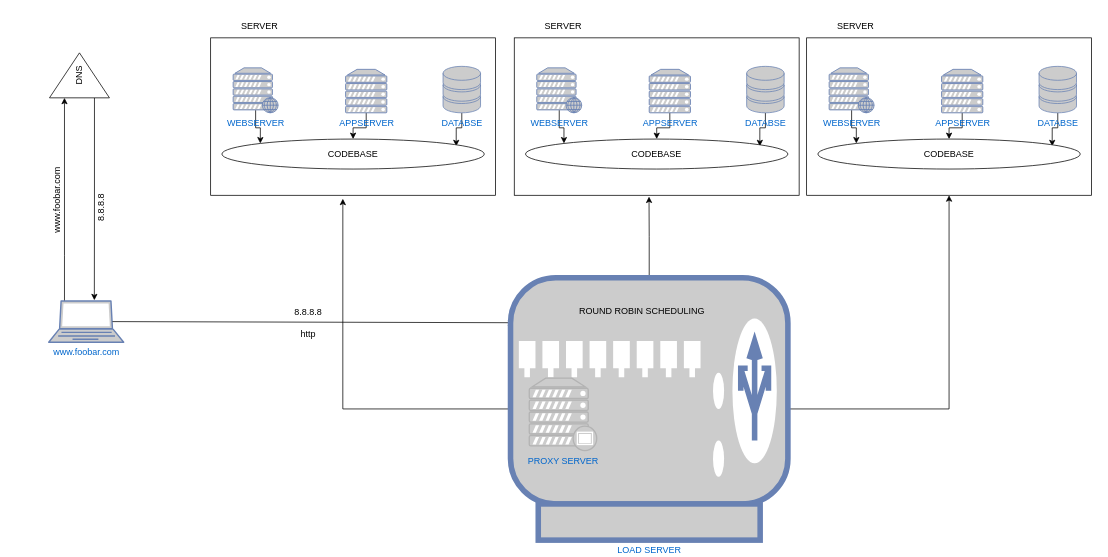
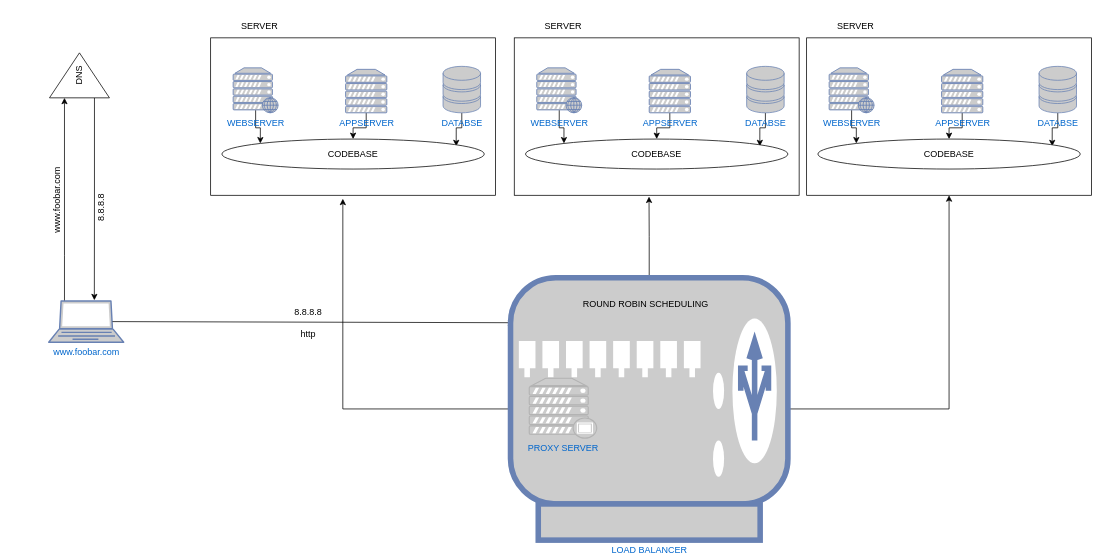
(642, 312) -> (645, 304)
(563, 415) -> (563, 408)
(650, 551) -> (650, 551)
